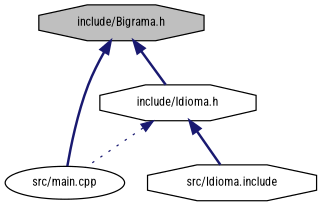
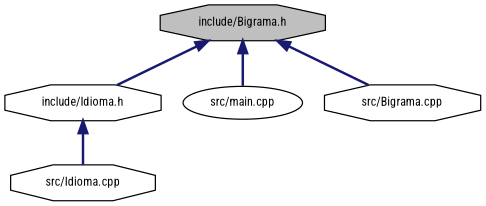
none -> (403, 103)
(114, 148) -> none
(232, 183) -> (83, 183)
